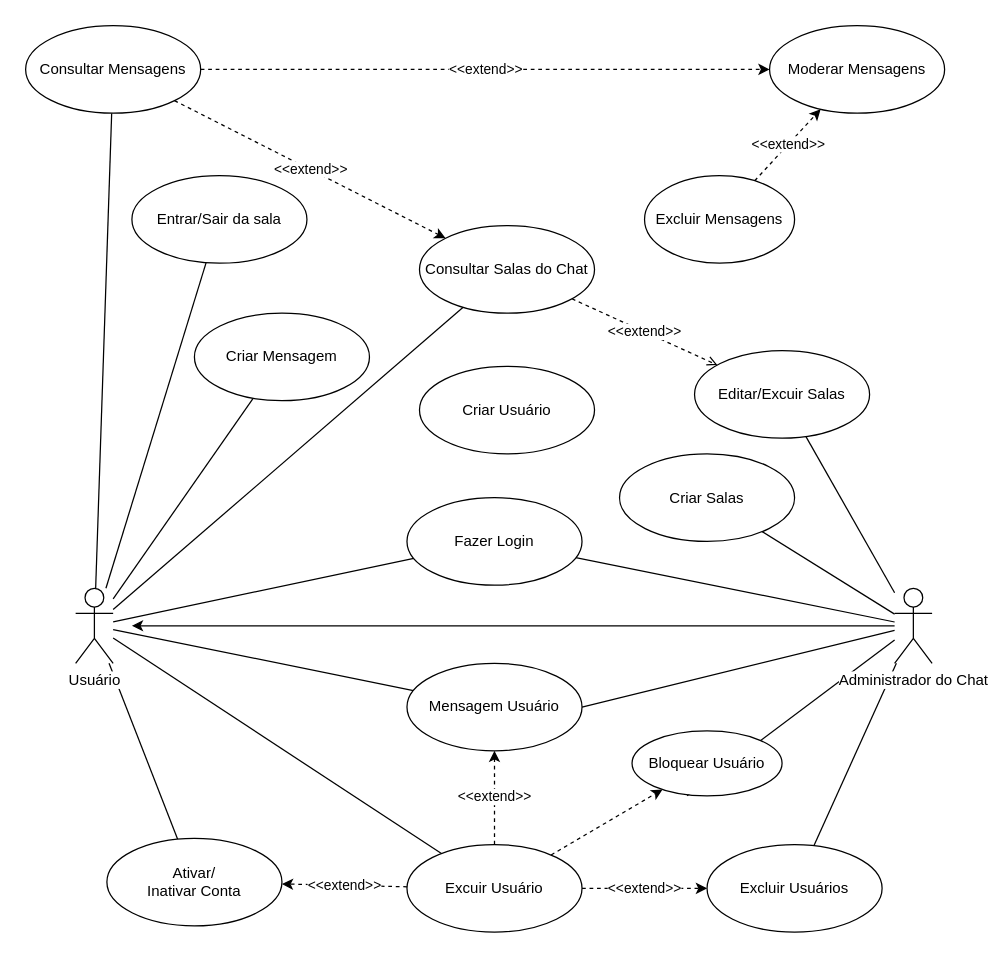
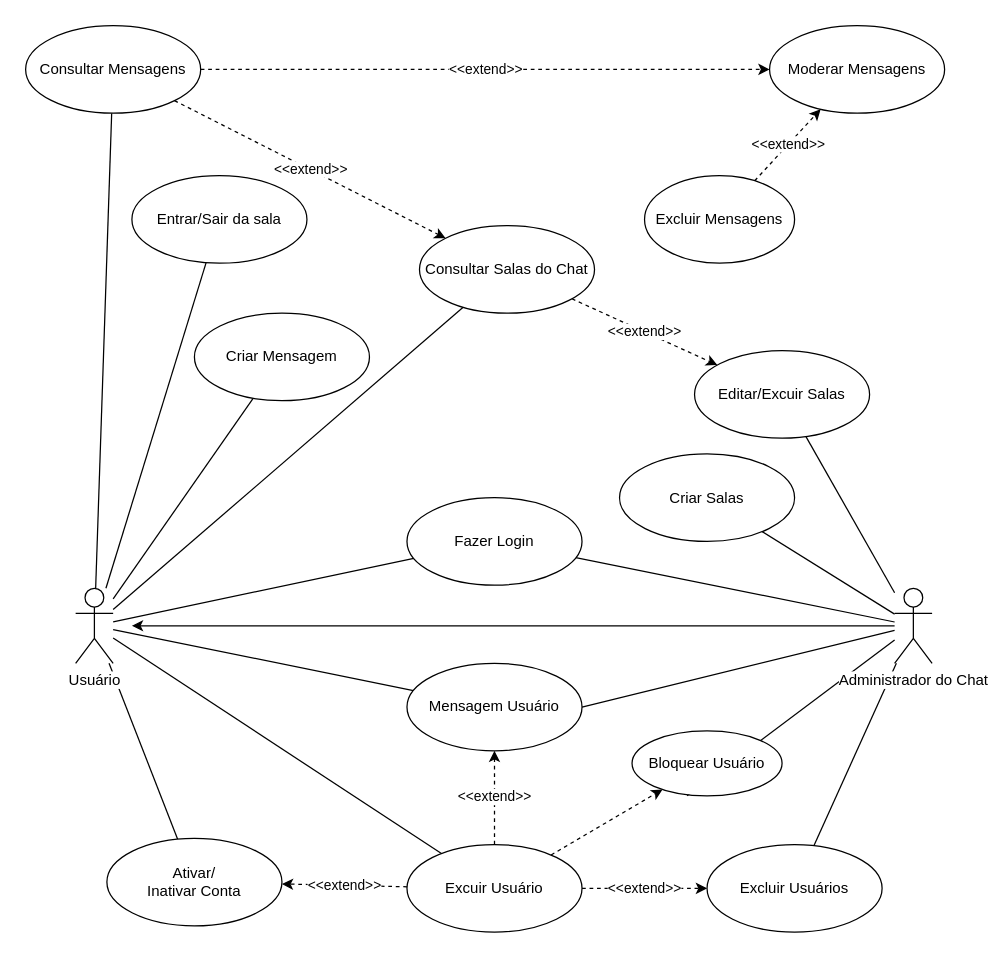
(710, 362) -> (708, 361)
(507, 410) -> none
